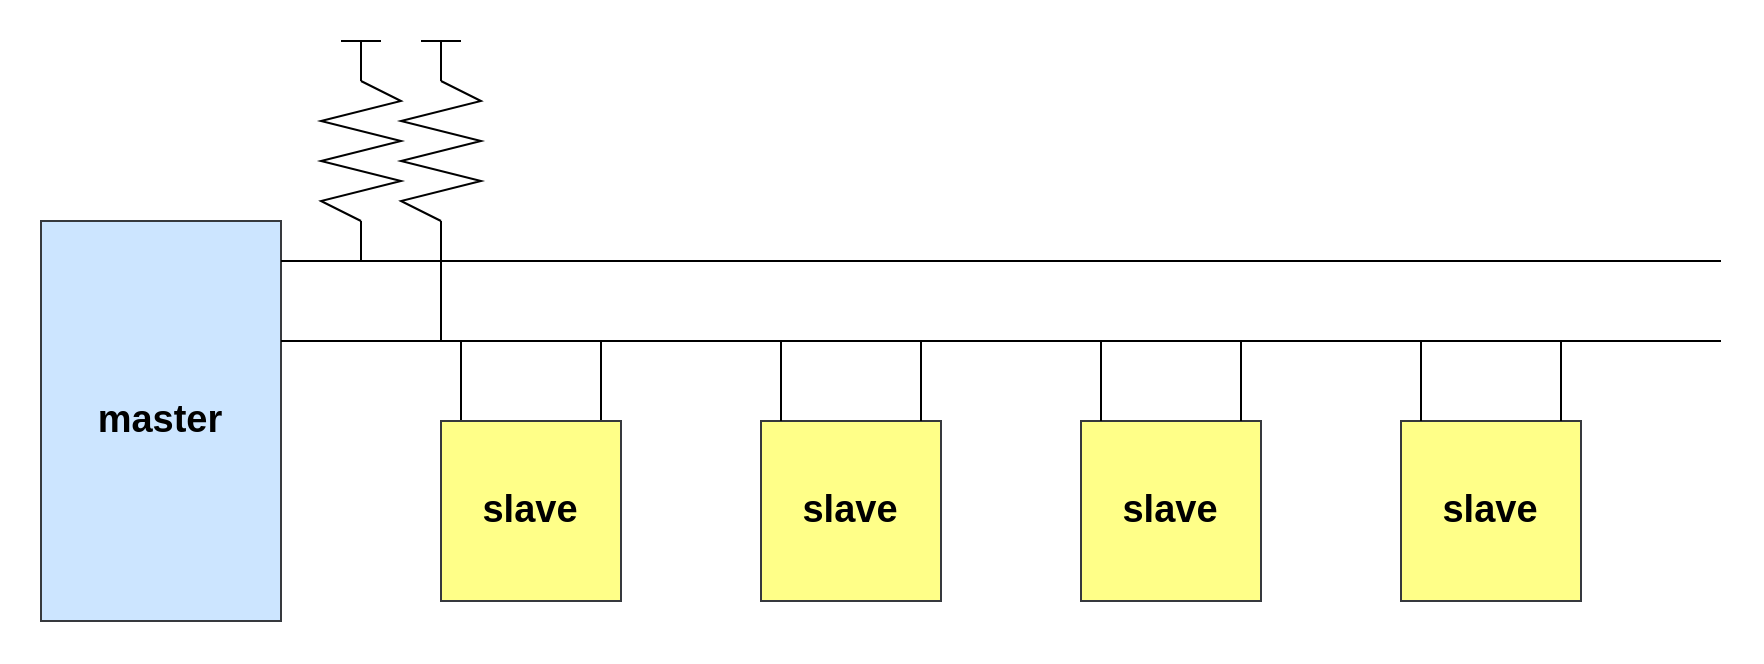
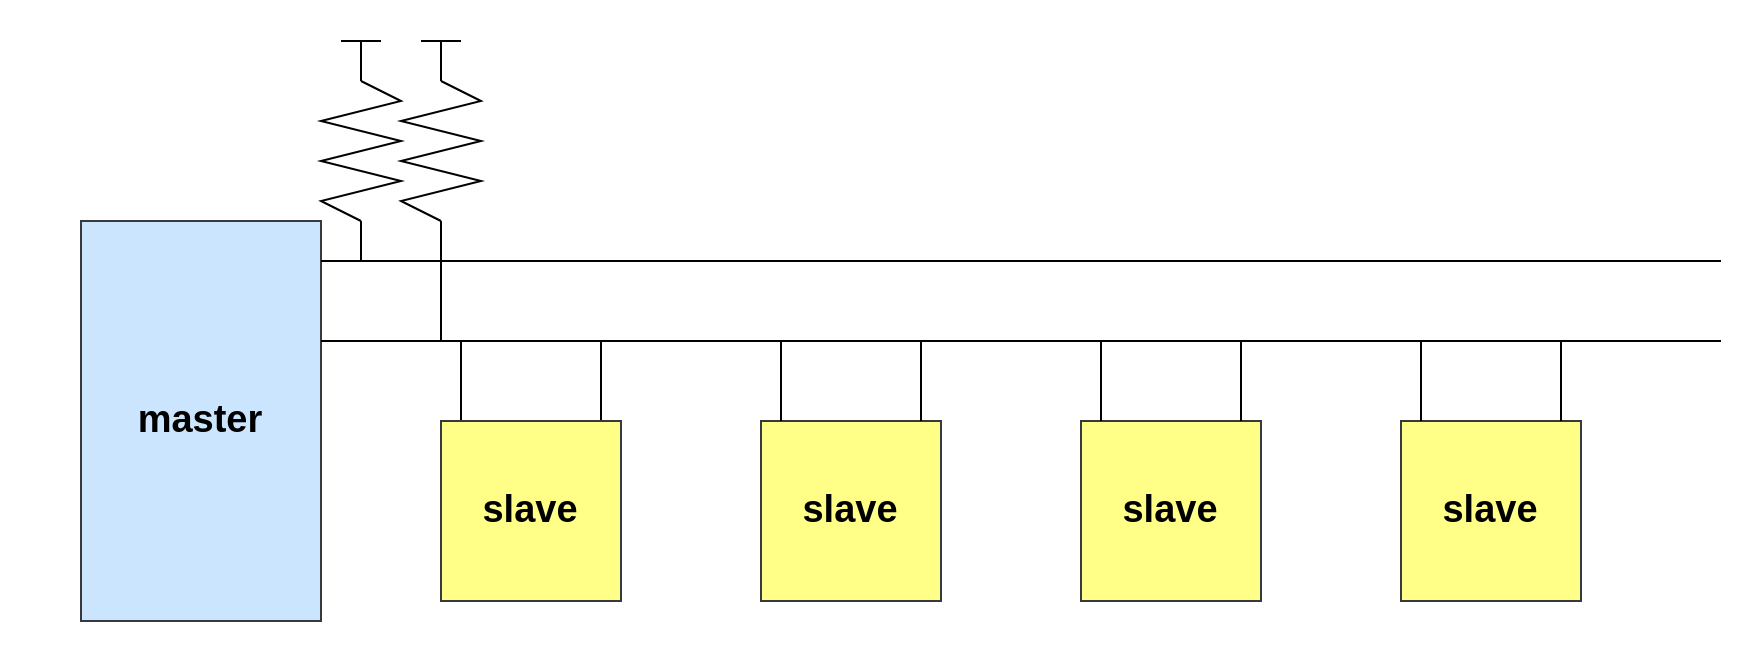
(161, 421) -> (201, 421)
